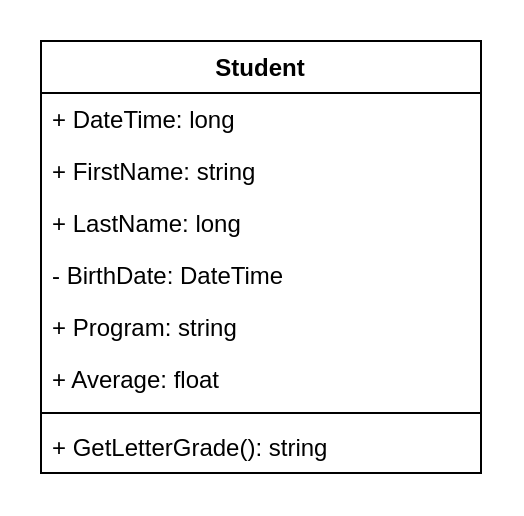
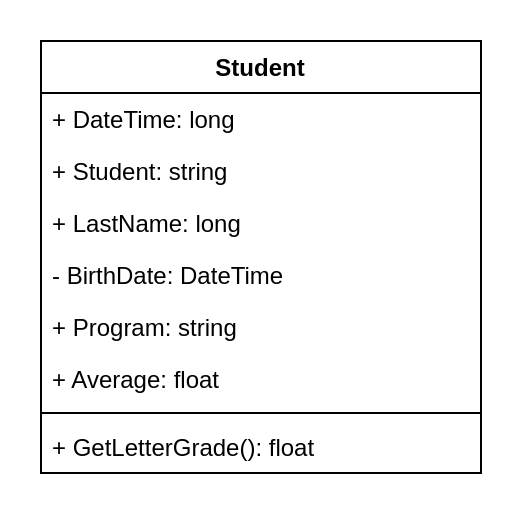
(165, 173) -> (155, 173)
(215, 449) -> (209, 449)
